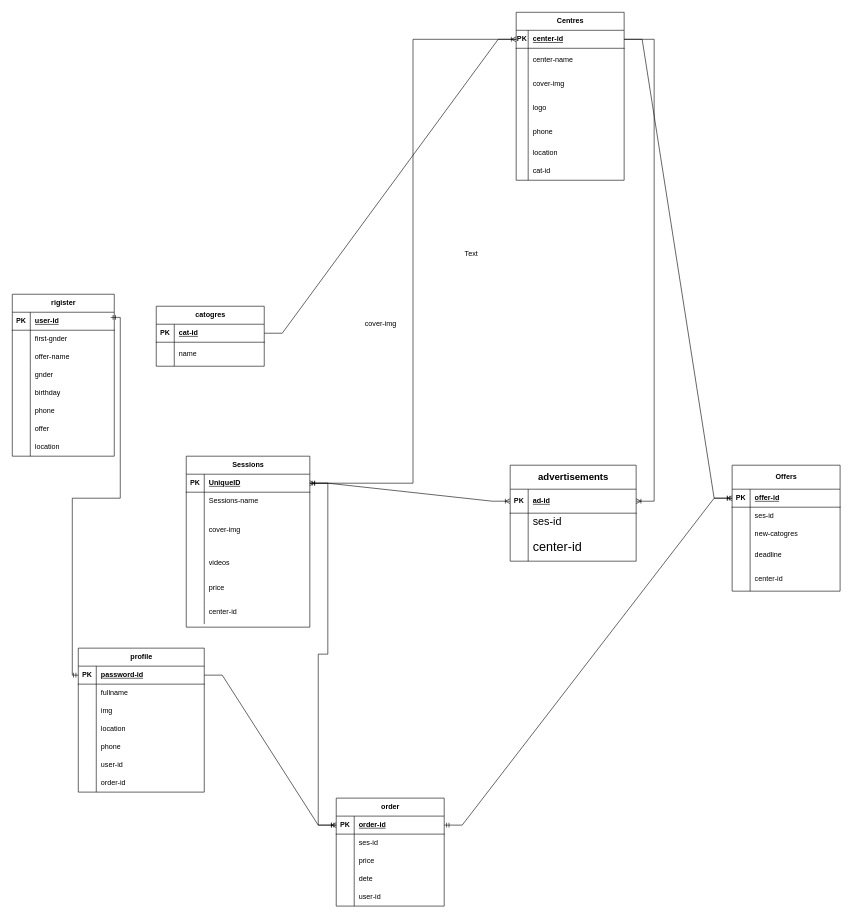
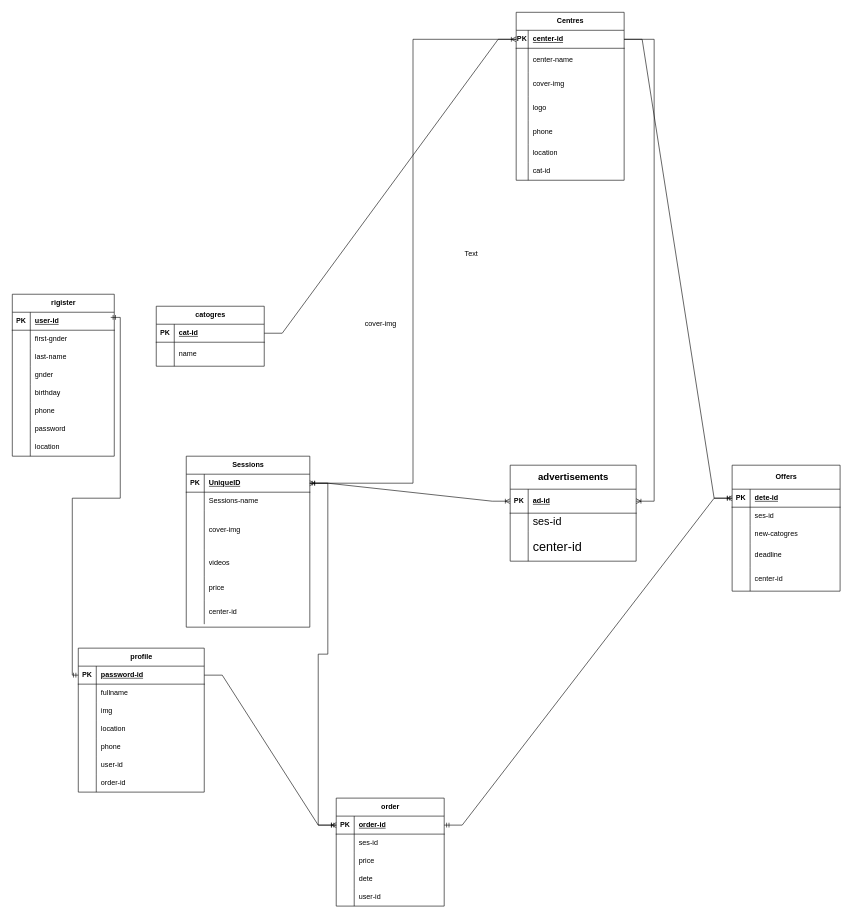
(55, 357) -> (52, 357)
(45, 429) -> (51, 429)
(770, 498) -> (768, 498)
